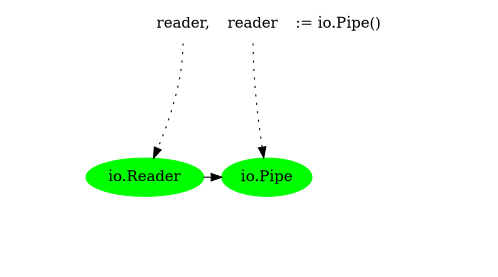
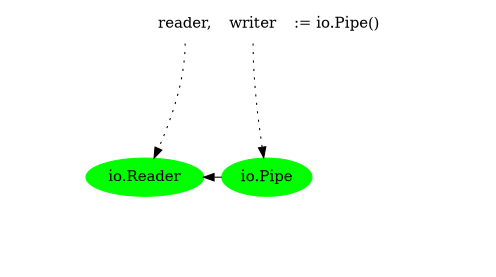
(253, 23) -> (253, 23)
(207, 177) -> (218, 177)
